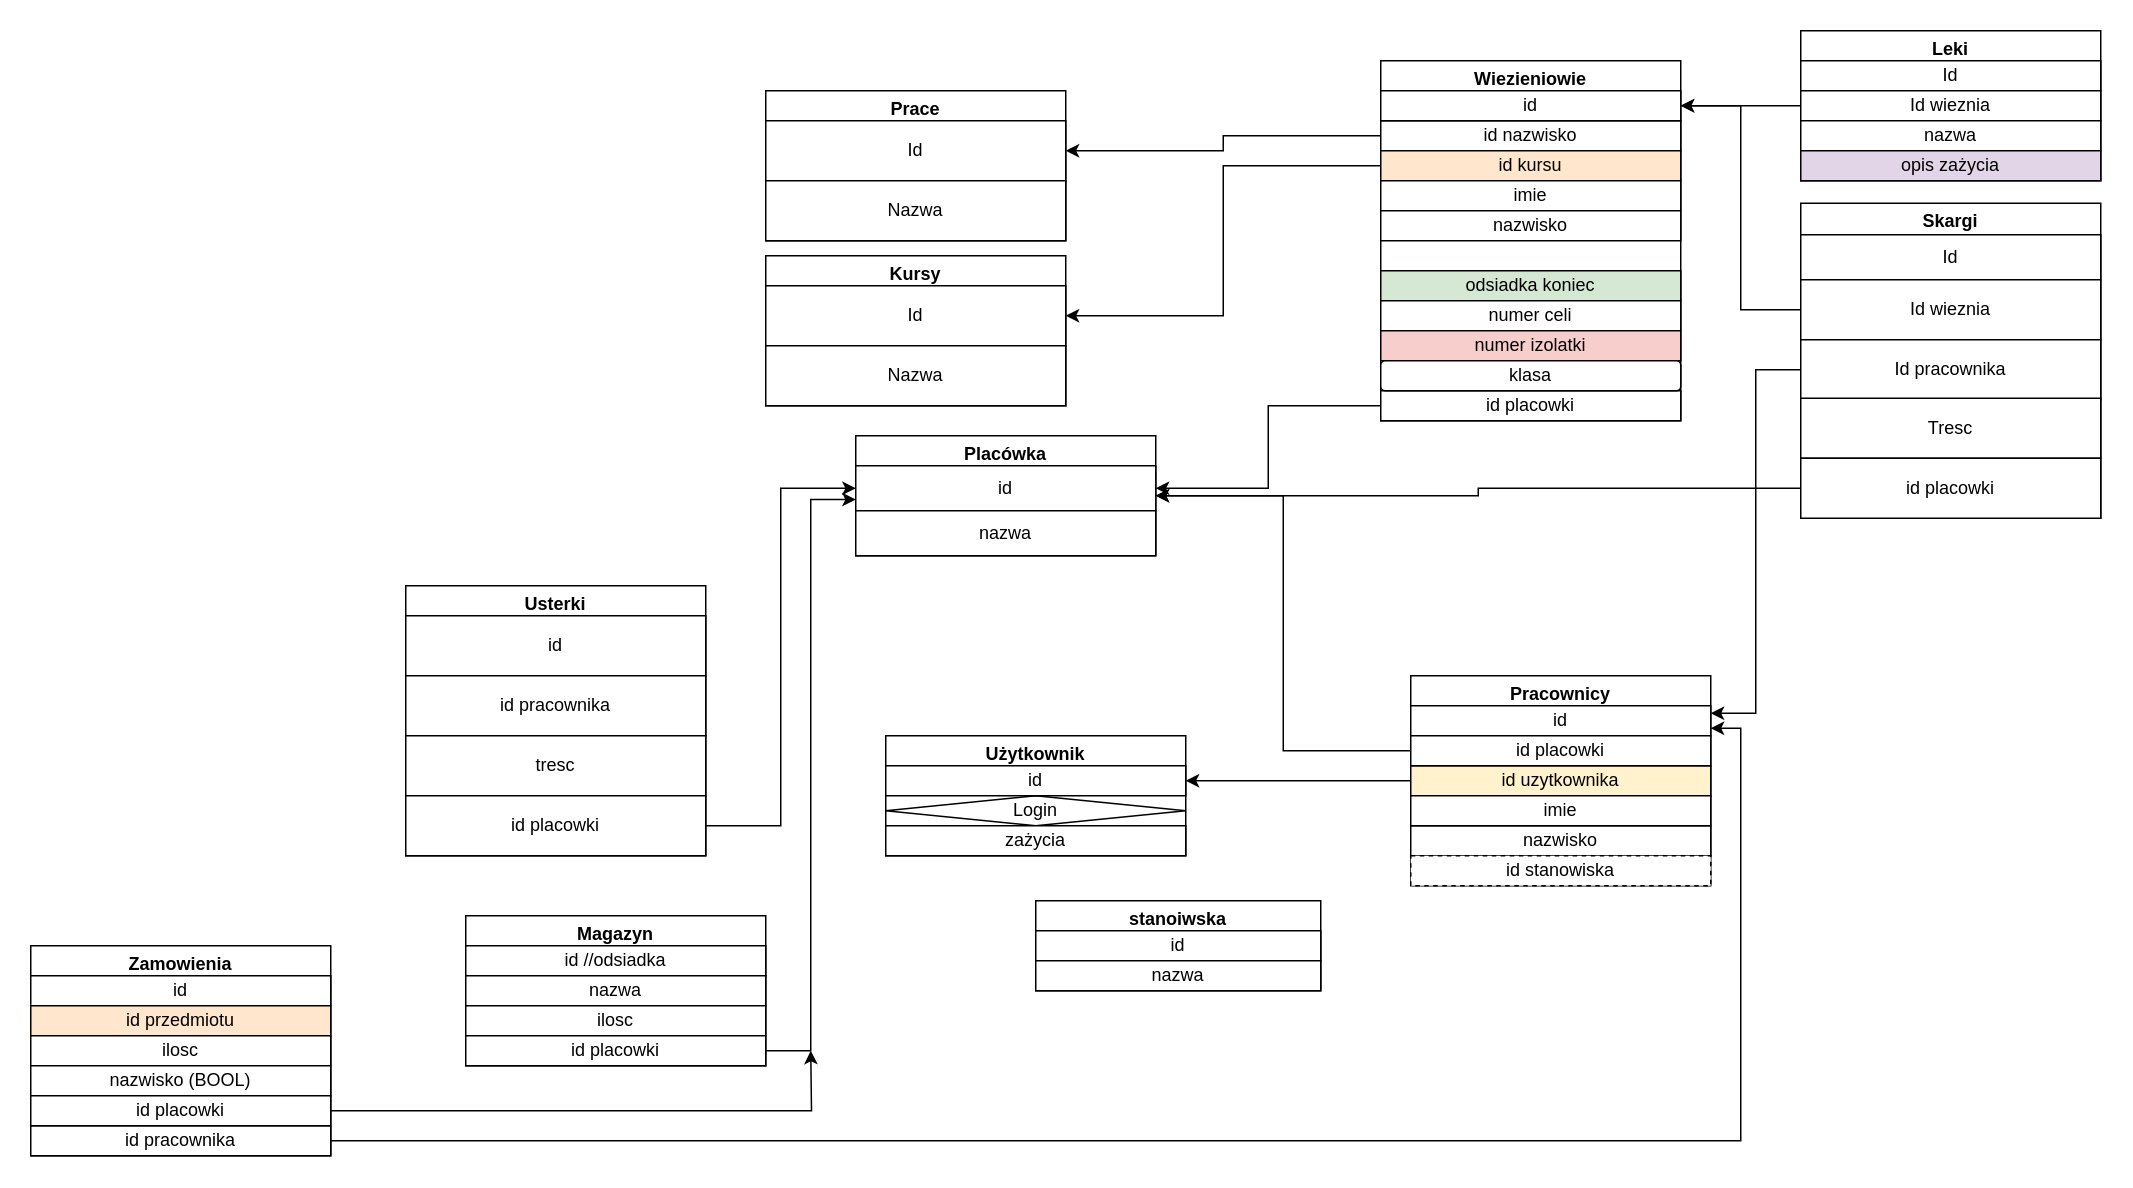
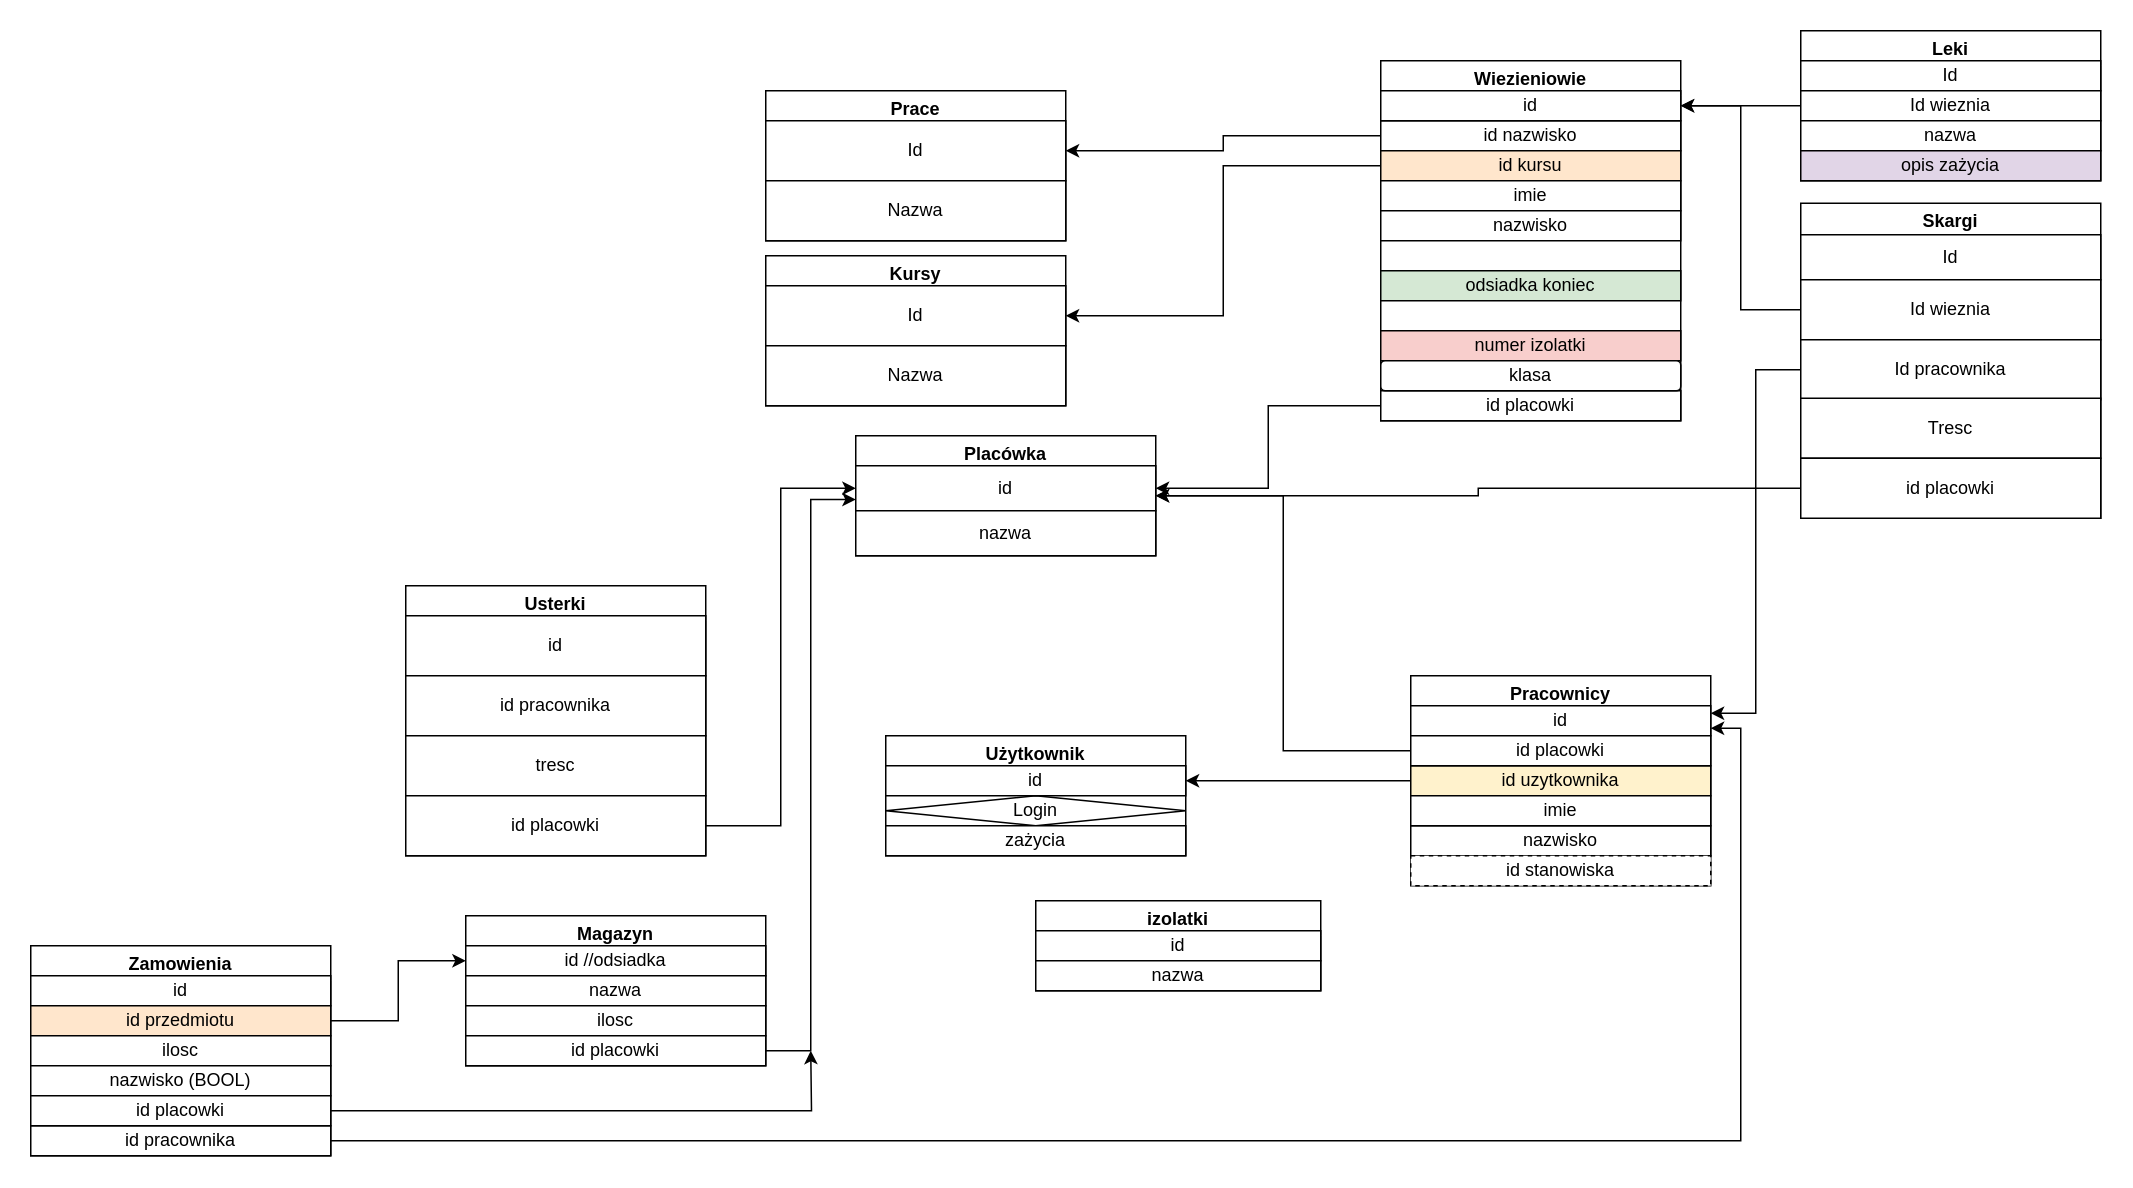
(1531, 316) -> none
(1178, 919) -> (1178, 919)
none -> (398, 996)
